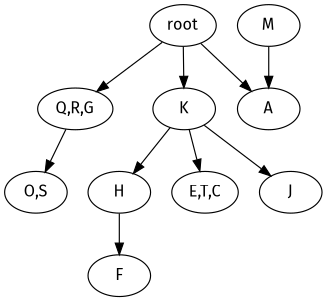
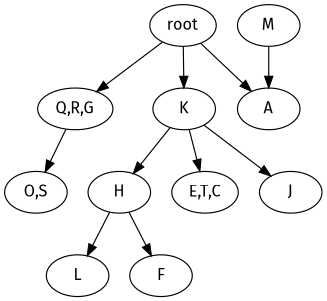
none -> (78, 276)
